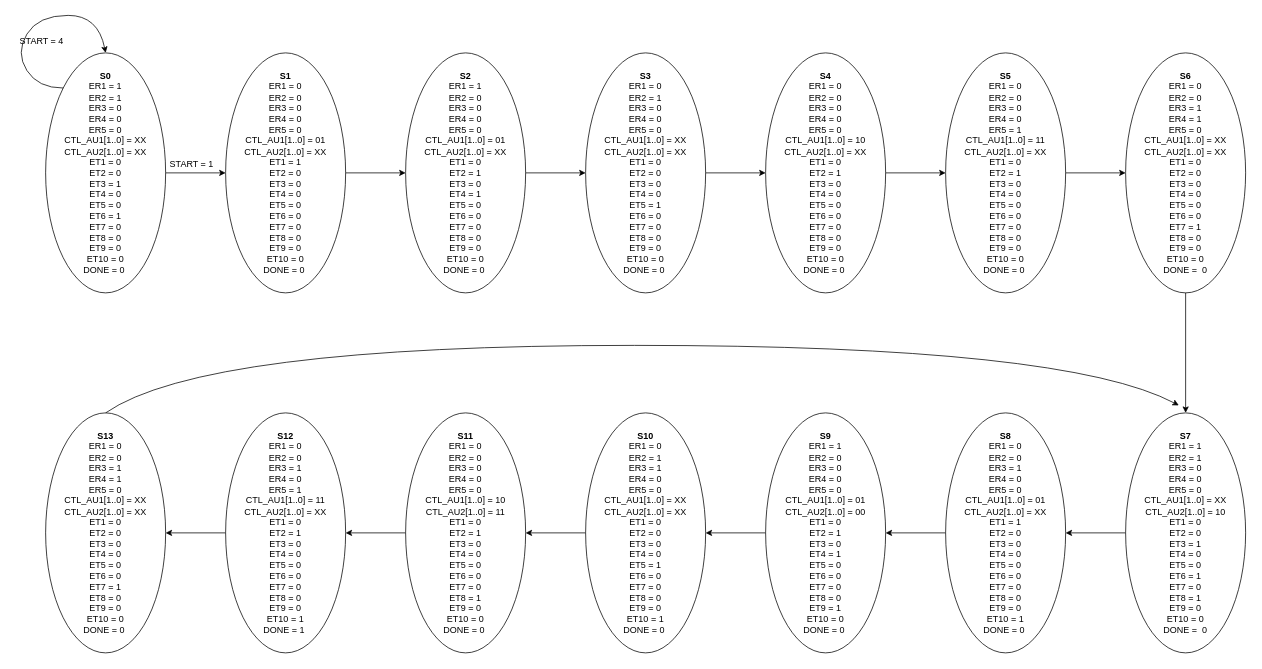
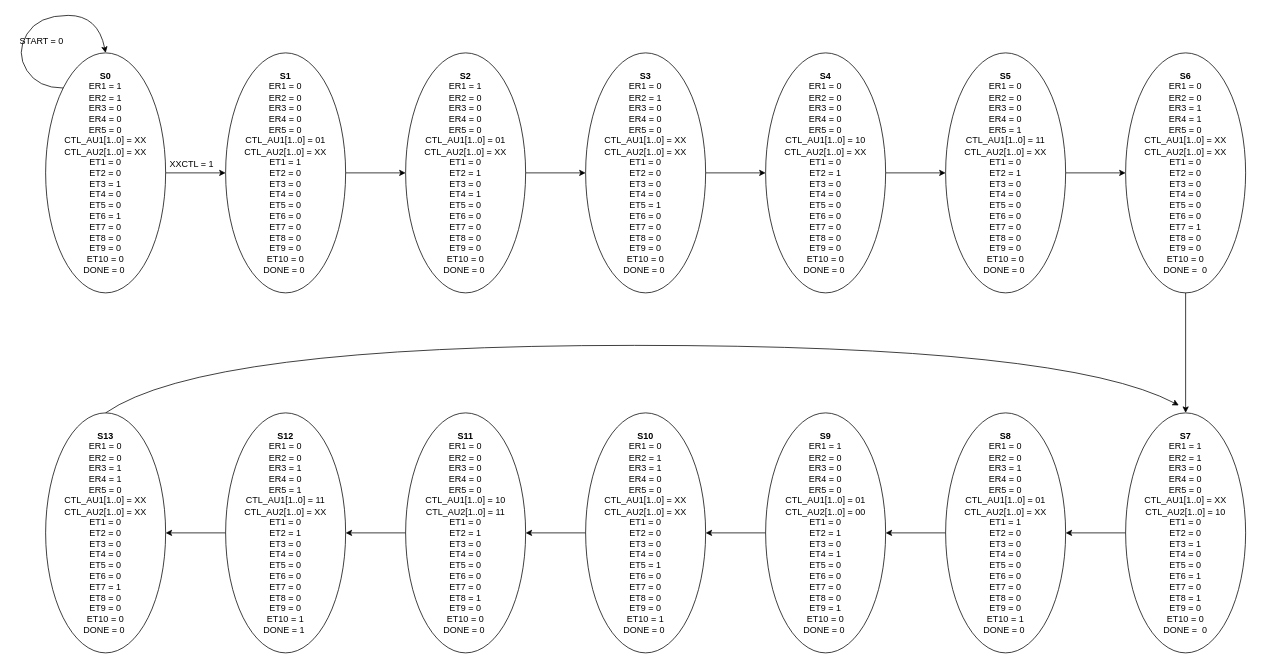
(42, 42) -> (42, 42)
(192, 164) -> (192, 164)
